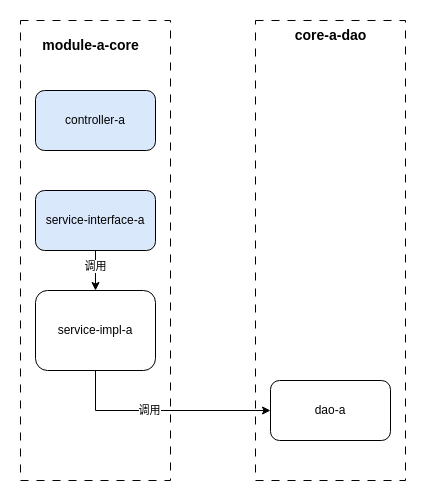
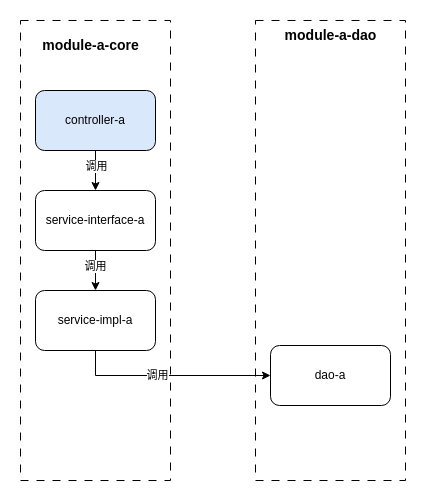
(331, 36) -> (331, 36)
none -> (96, 167)
(96, 221) -> (96, 221)
(96, 331) -> (96, 321)
(331, 411) -> (331, 376)
